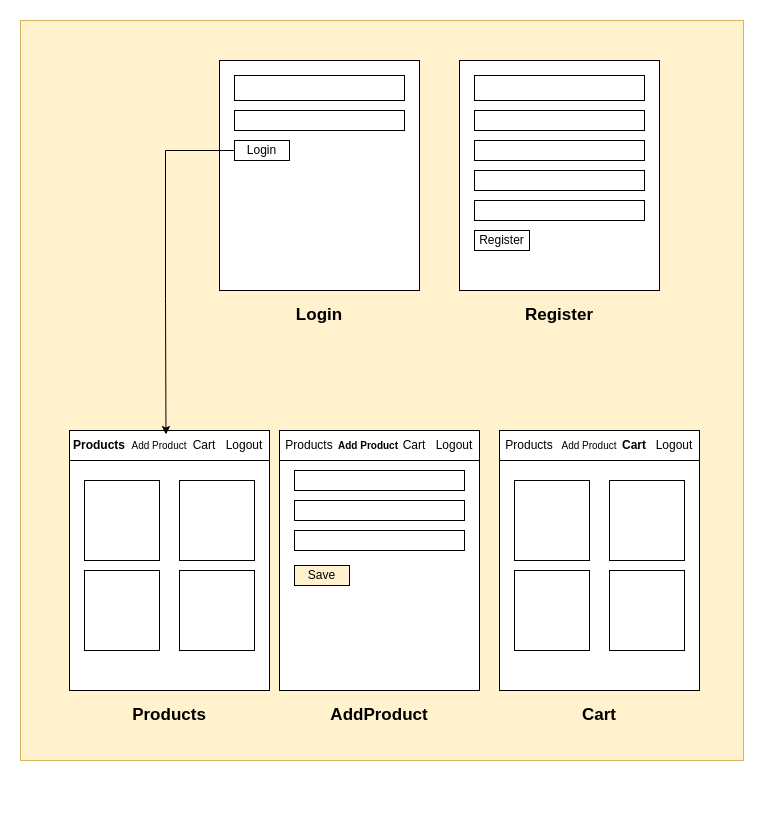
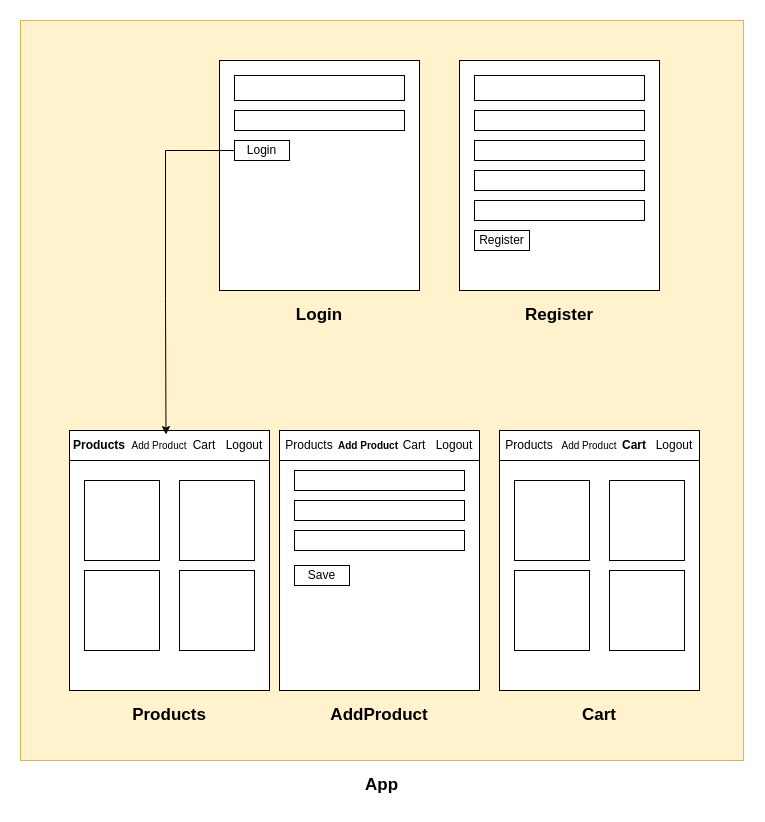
(322, 576) -> (322, 576)
none -> (381, 786)
